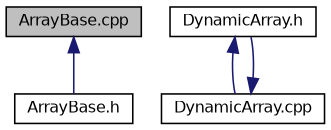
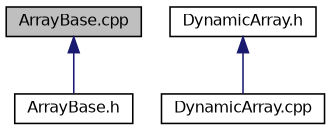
(253, 58) -> none
